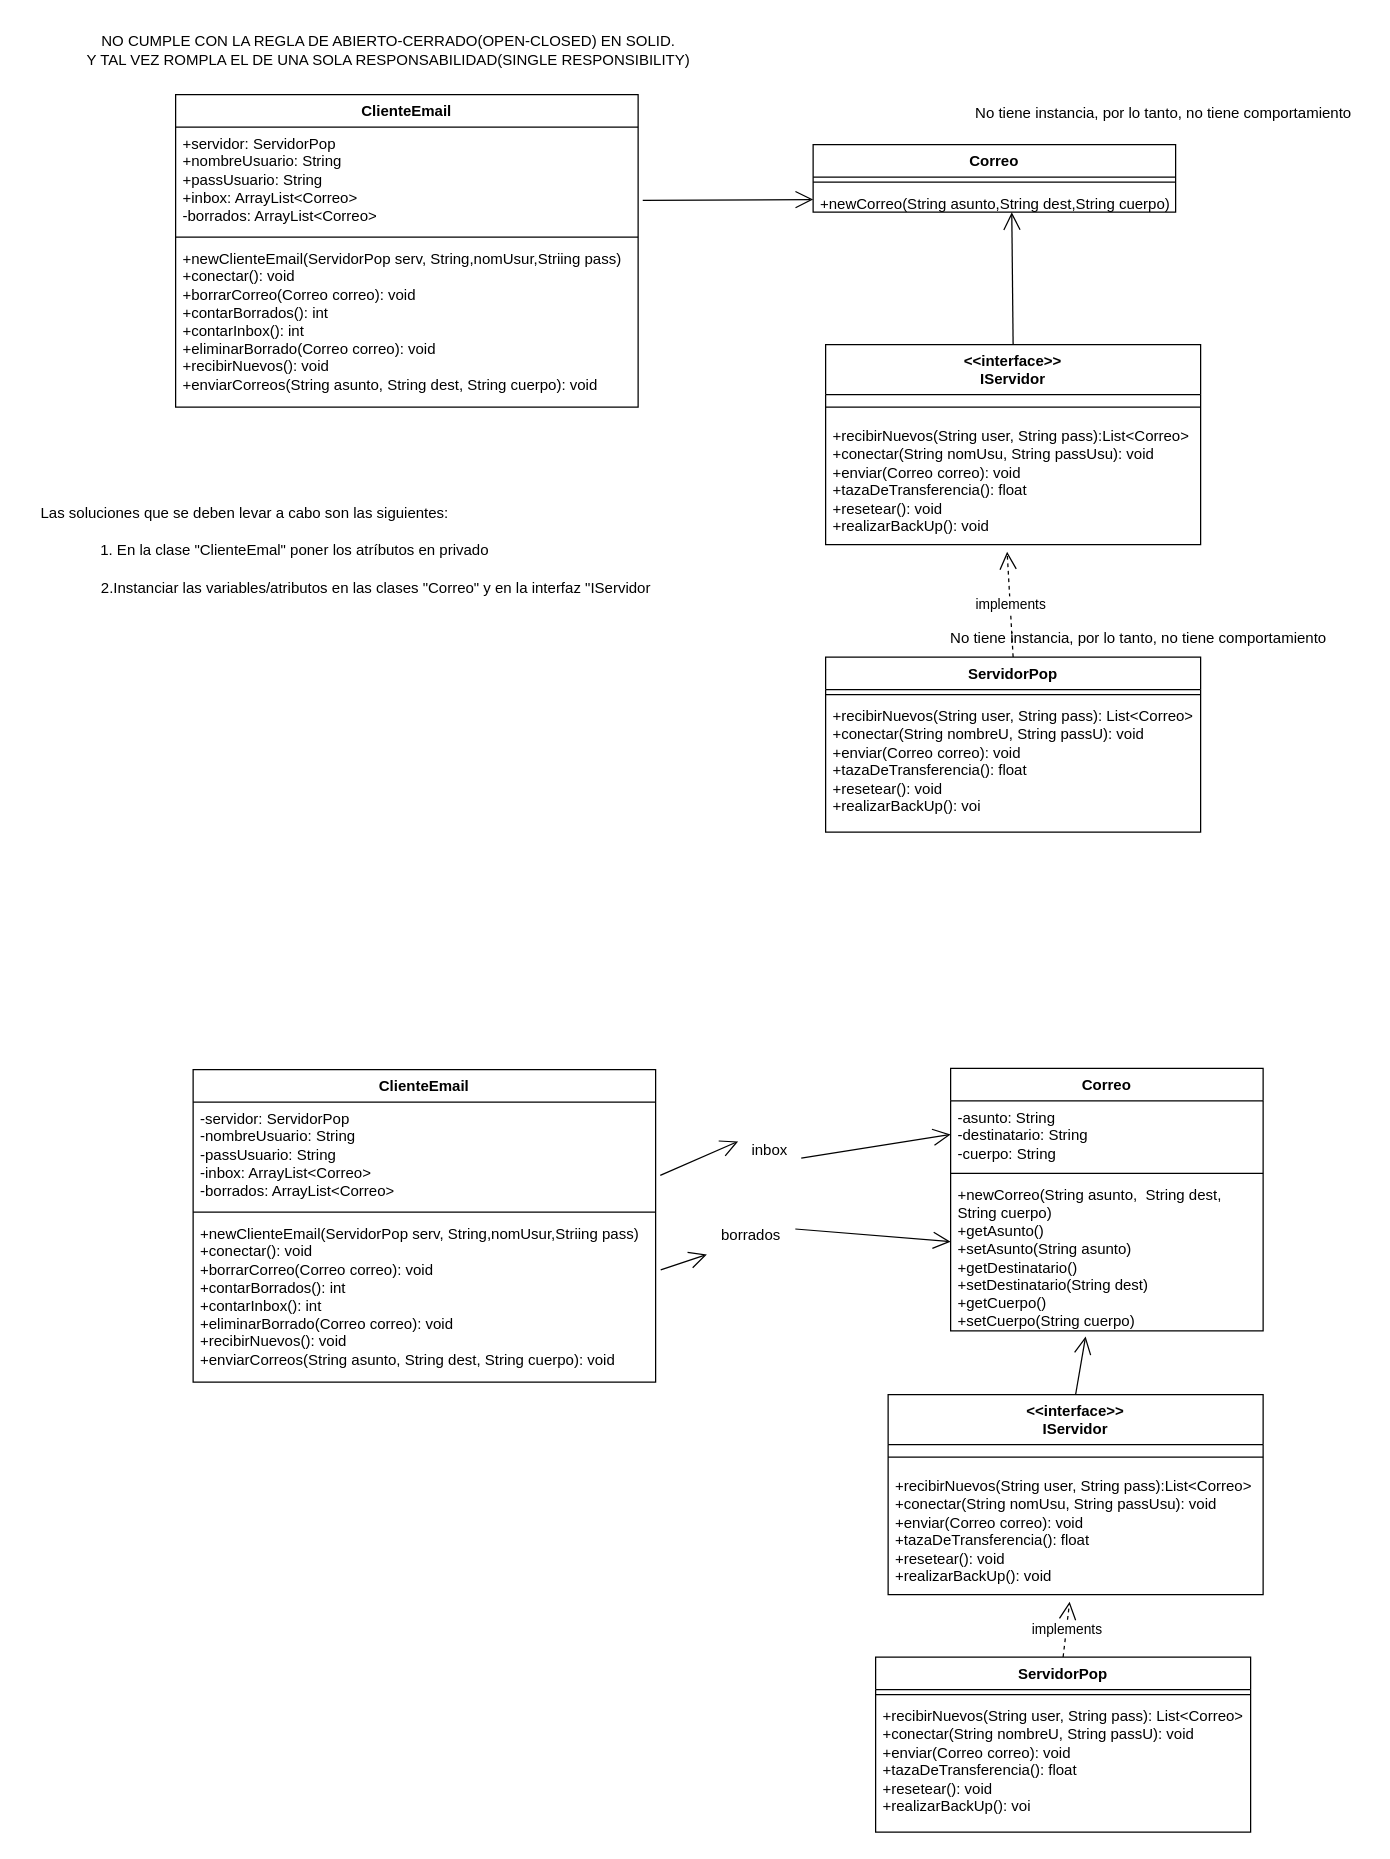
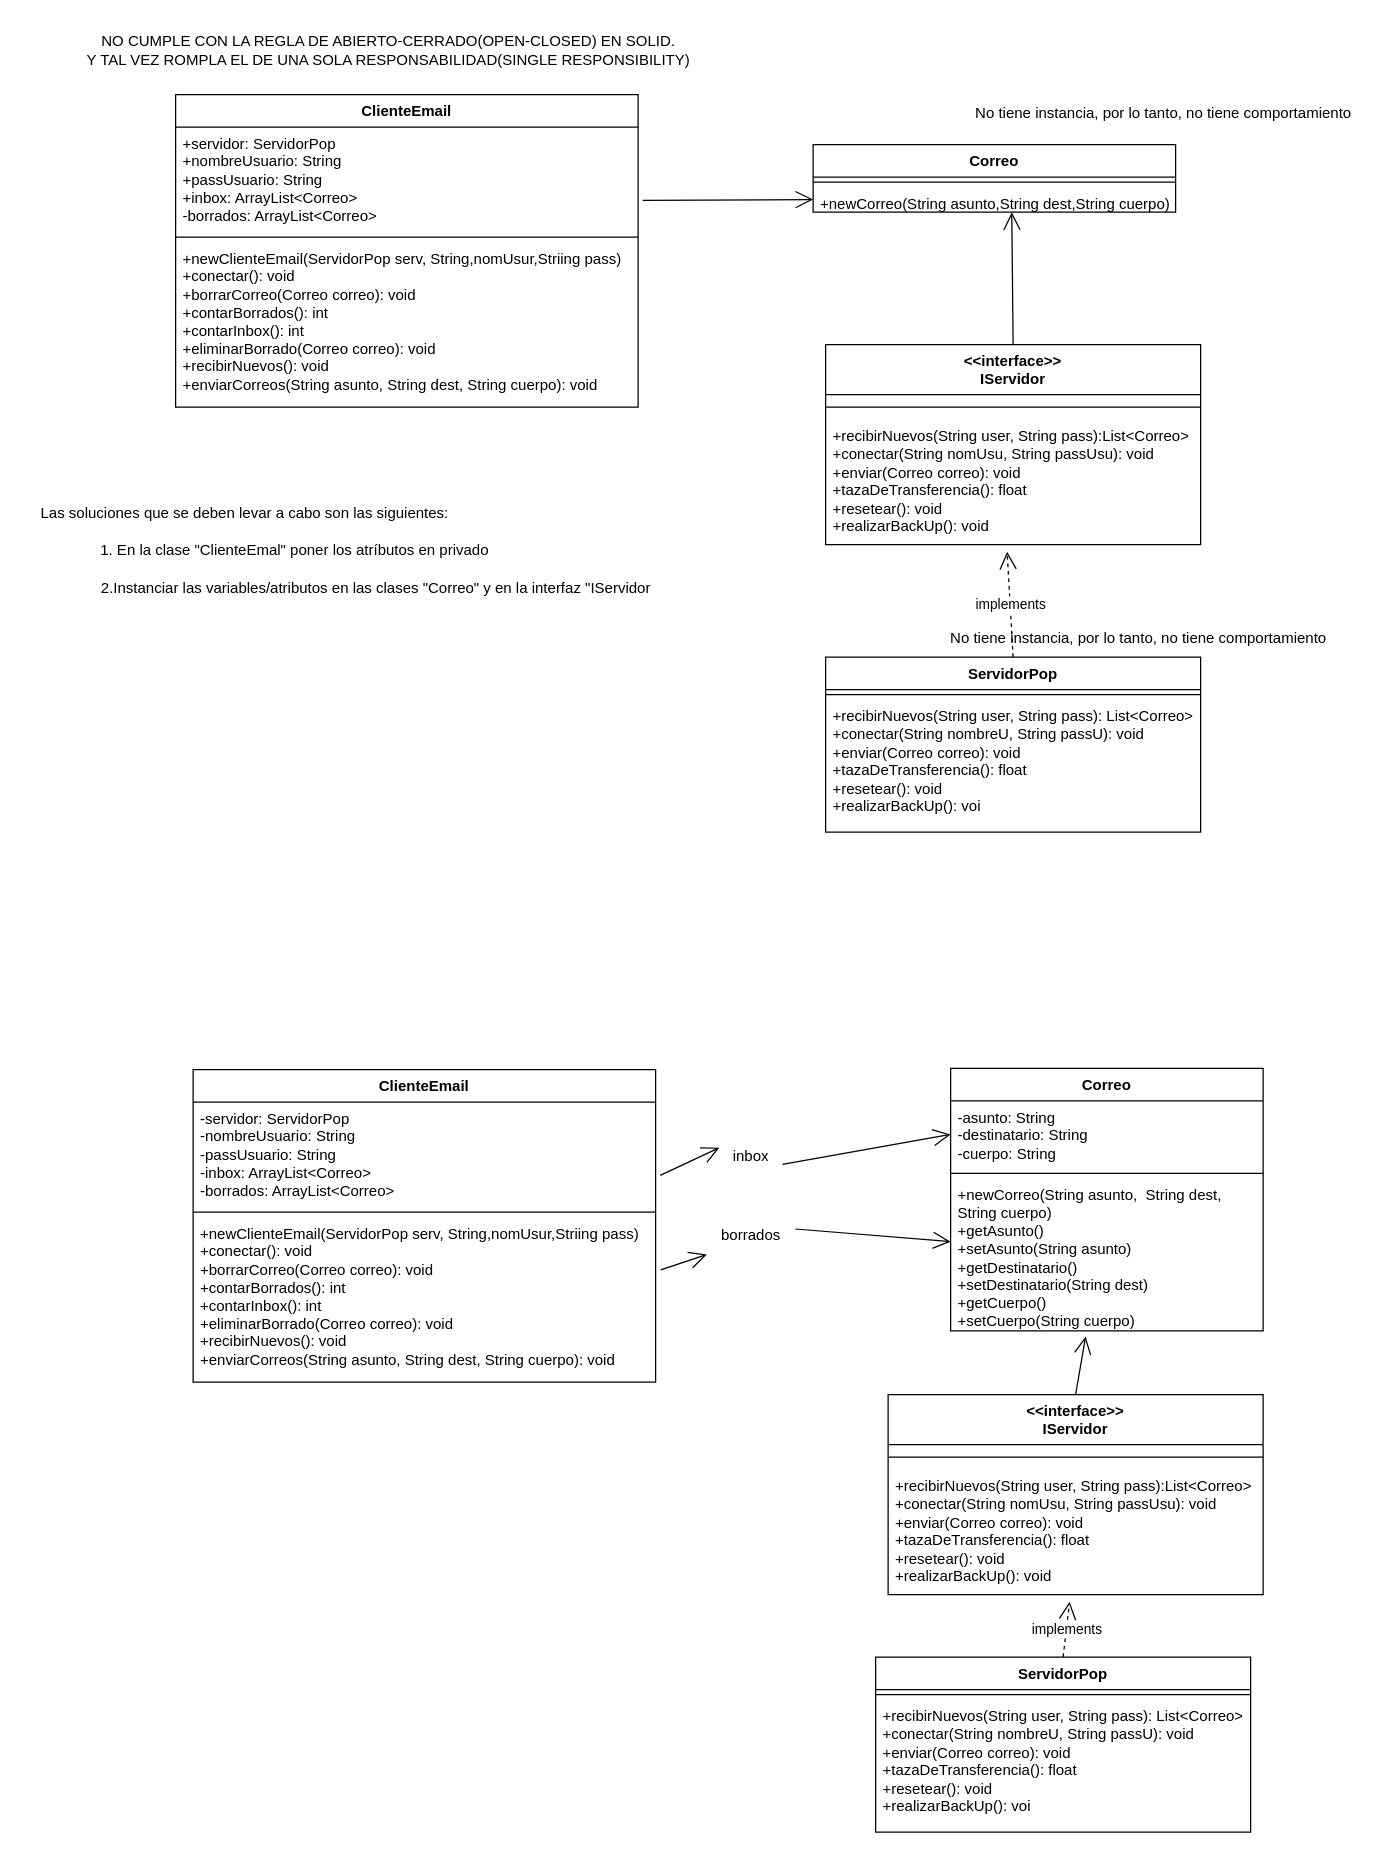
(769, 1151) -> (751, 1157)
